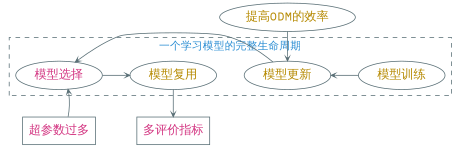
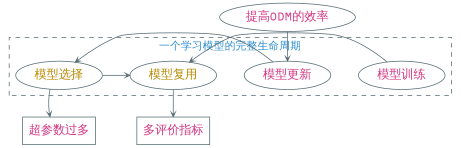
(288, 17) -> (288, 17)
(59, 75) -> (59, 75)
(288, 75) -> (288, 75)
(347, 75) -> (290, 33)
(402, 75) -> (402, 75)
(69, 105) -> (49, 101)
